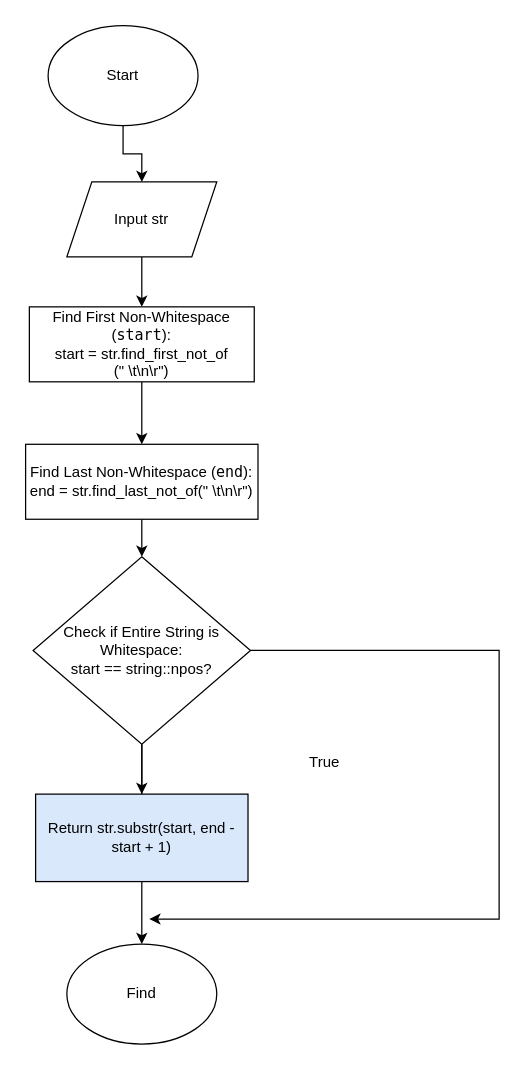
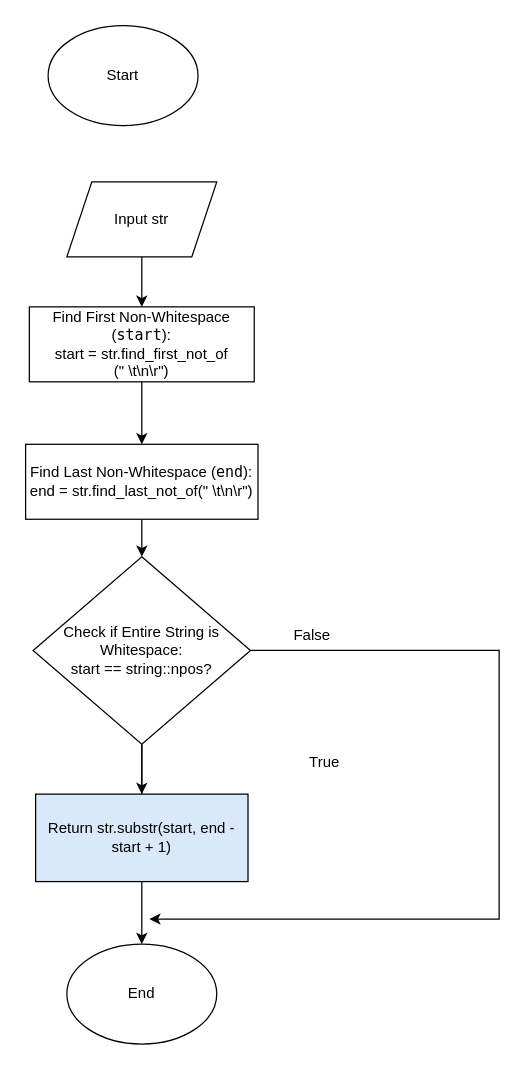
(128, 154) -> none
none -> (312, 636)
(142, 994) -> (142, 994)
